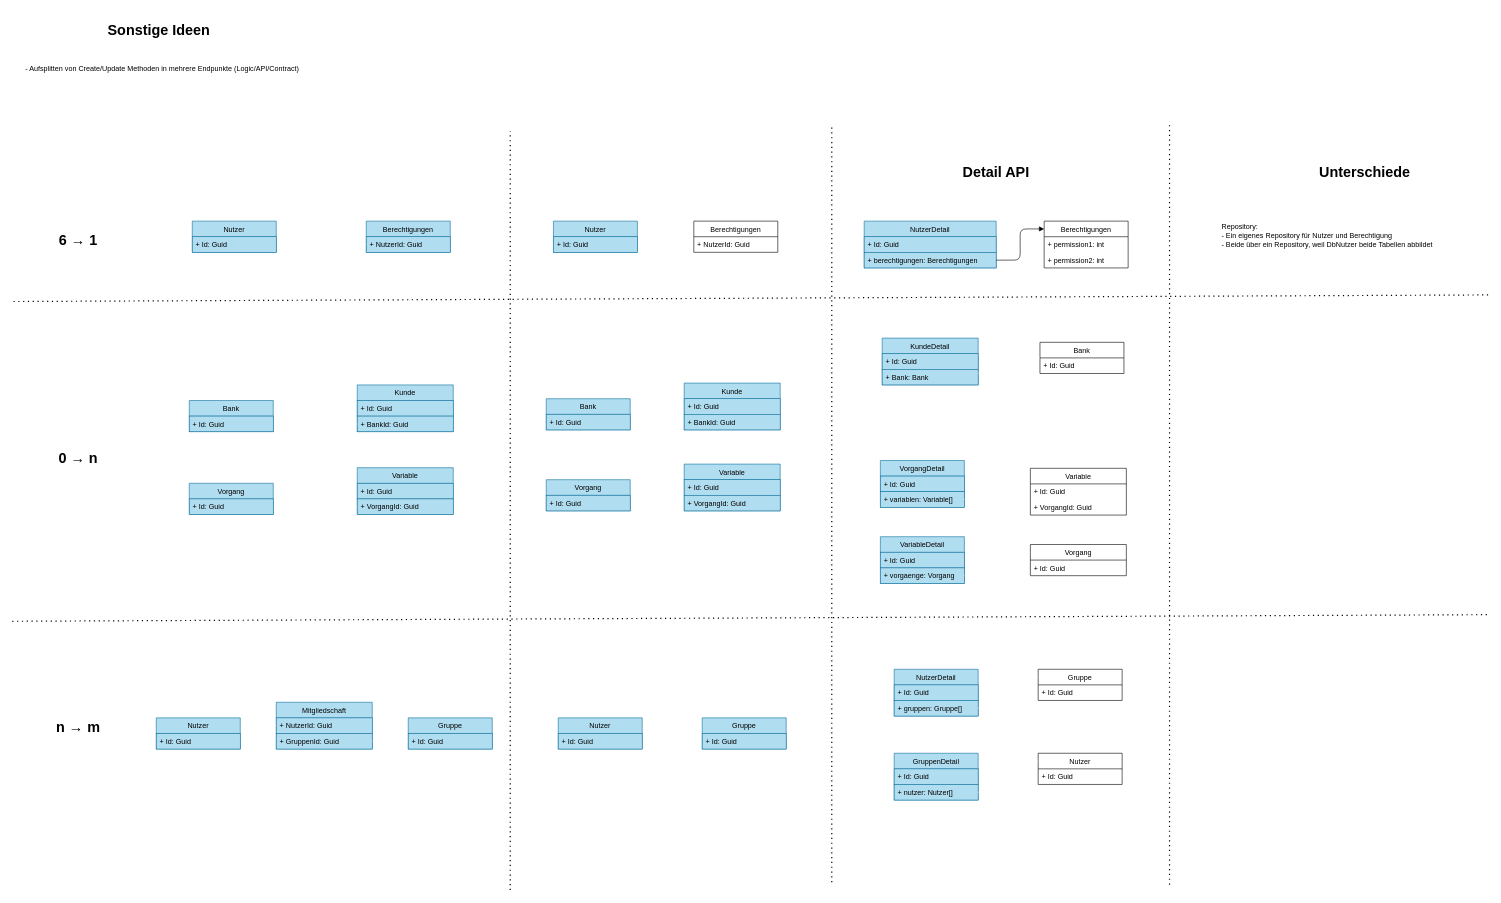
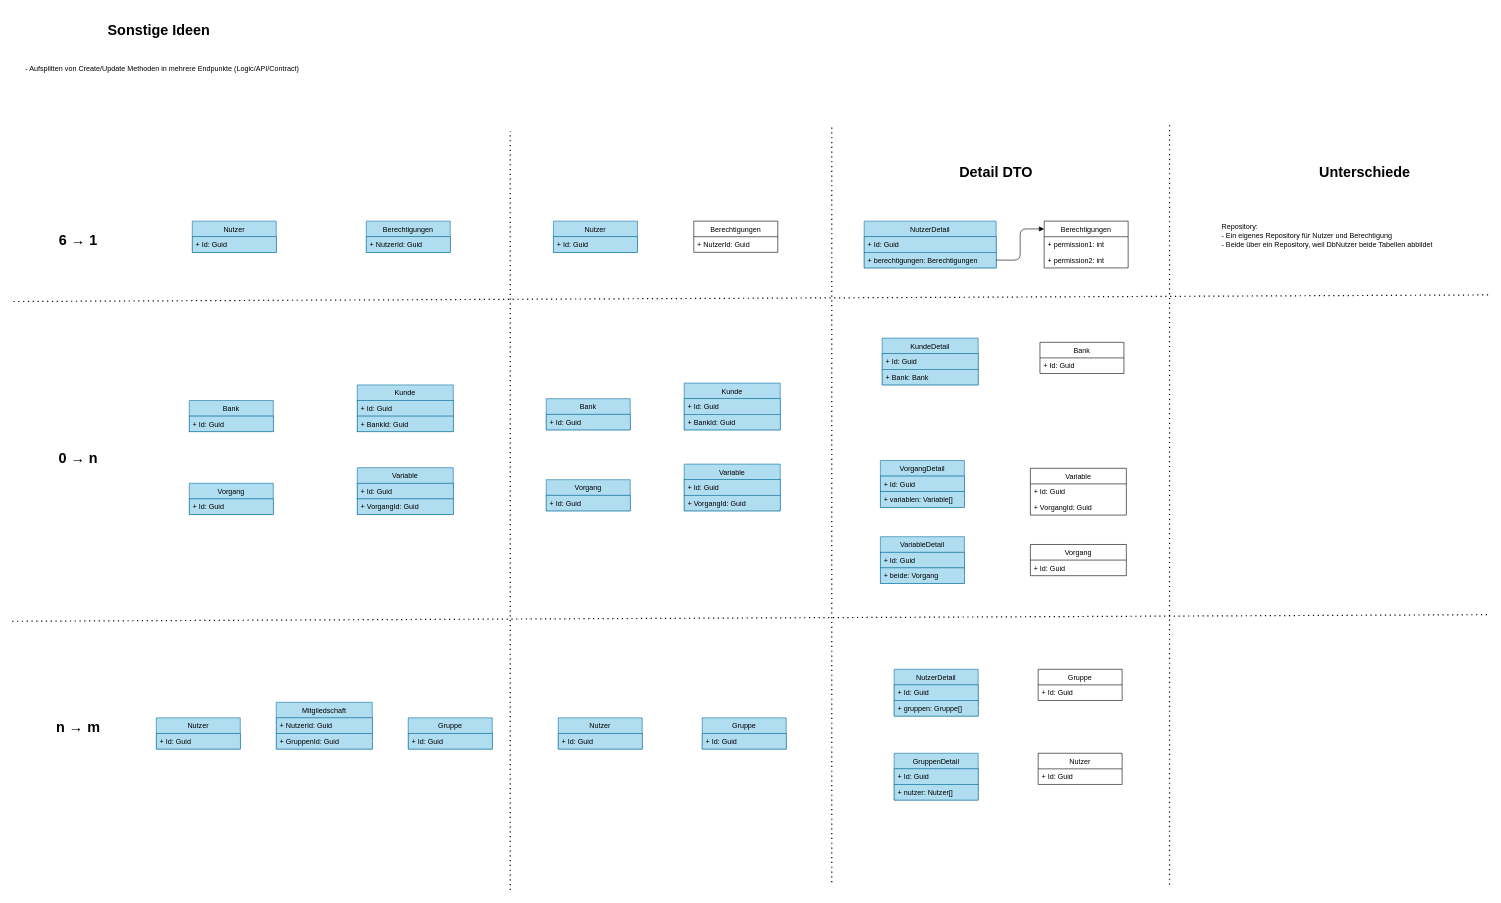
(996, 173) -> (996, 173)
(922, 576) -> (913, 576)
